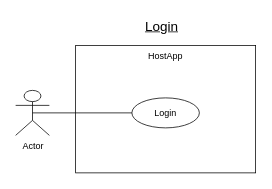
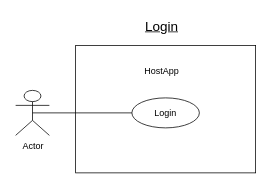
(165, 57) -> (162, 72)
